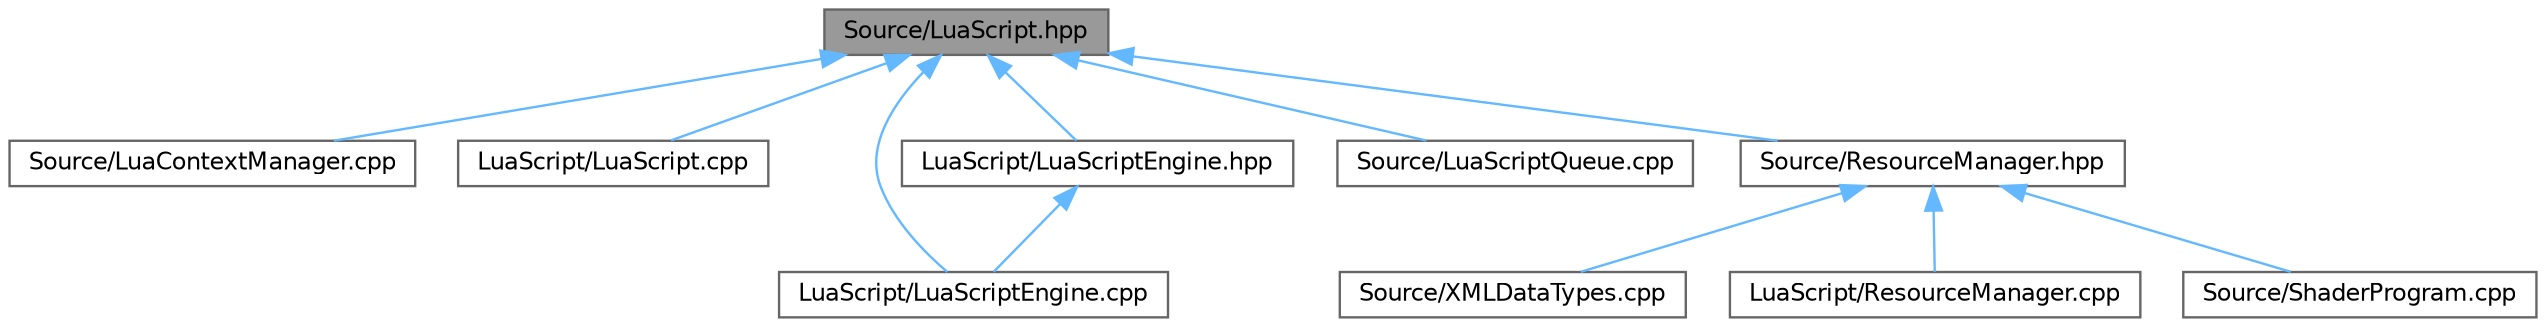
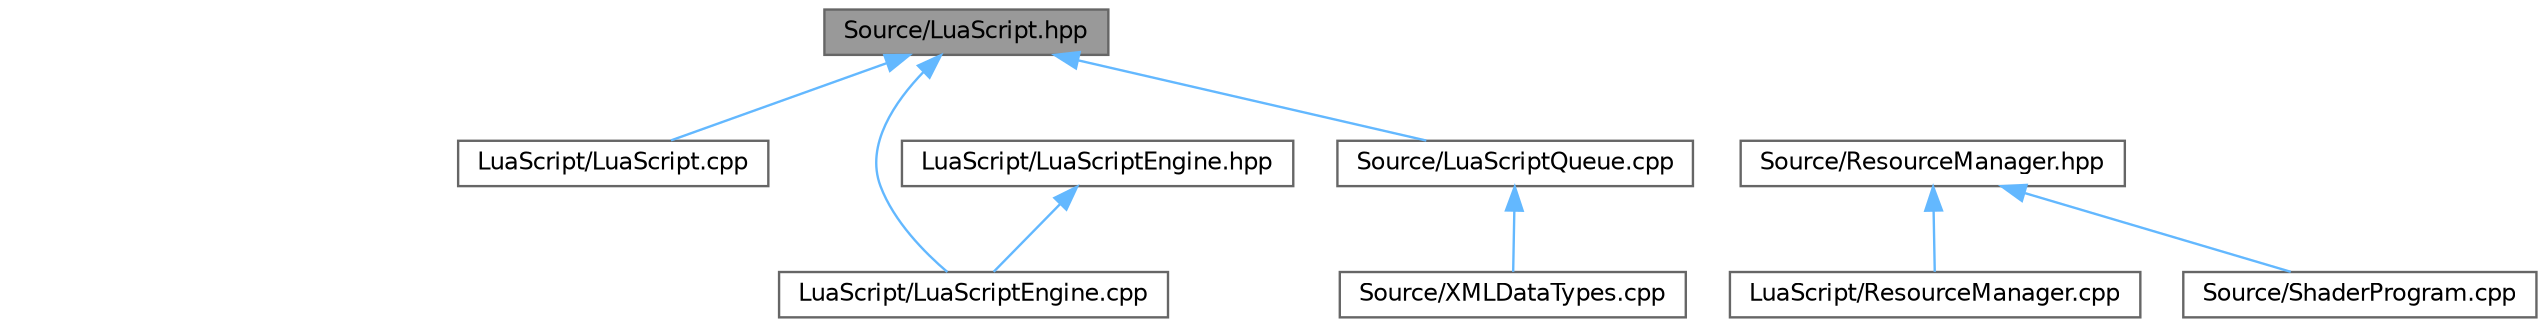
(1455, 99) -> none
(1041, 106) -> none
(212, 163) -> none
(1711, 232) -> (1514, 241)
